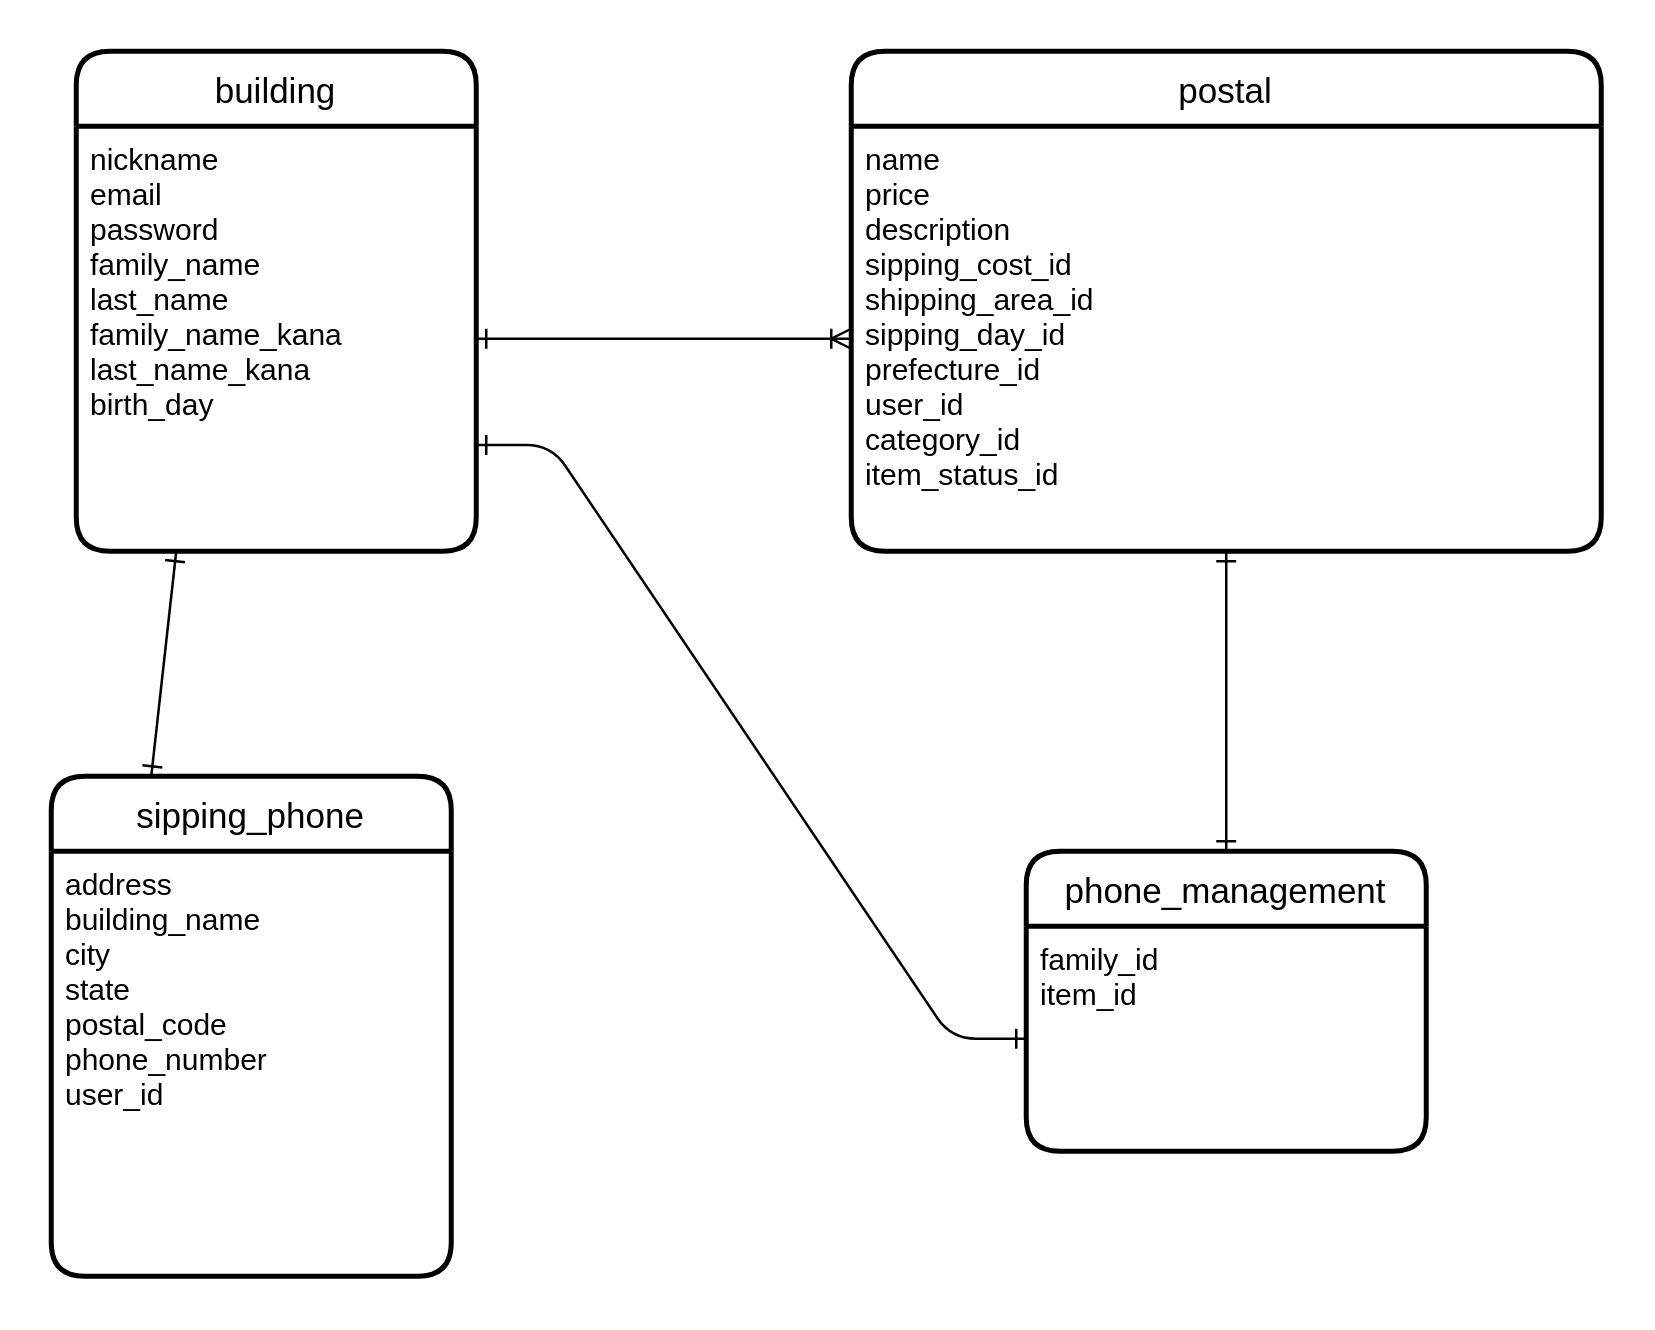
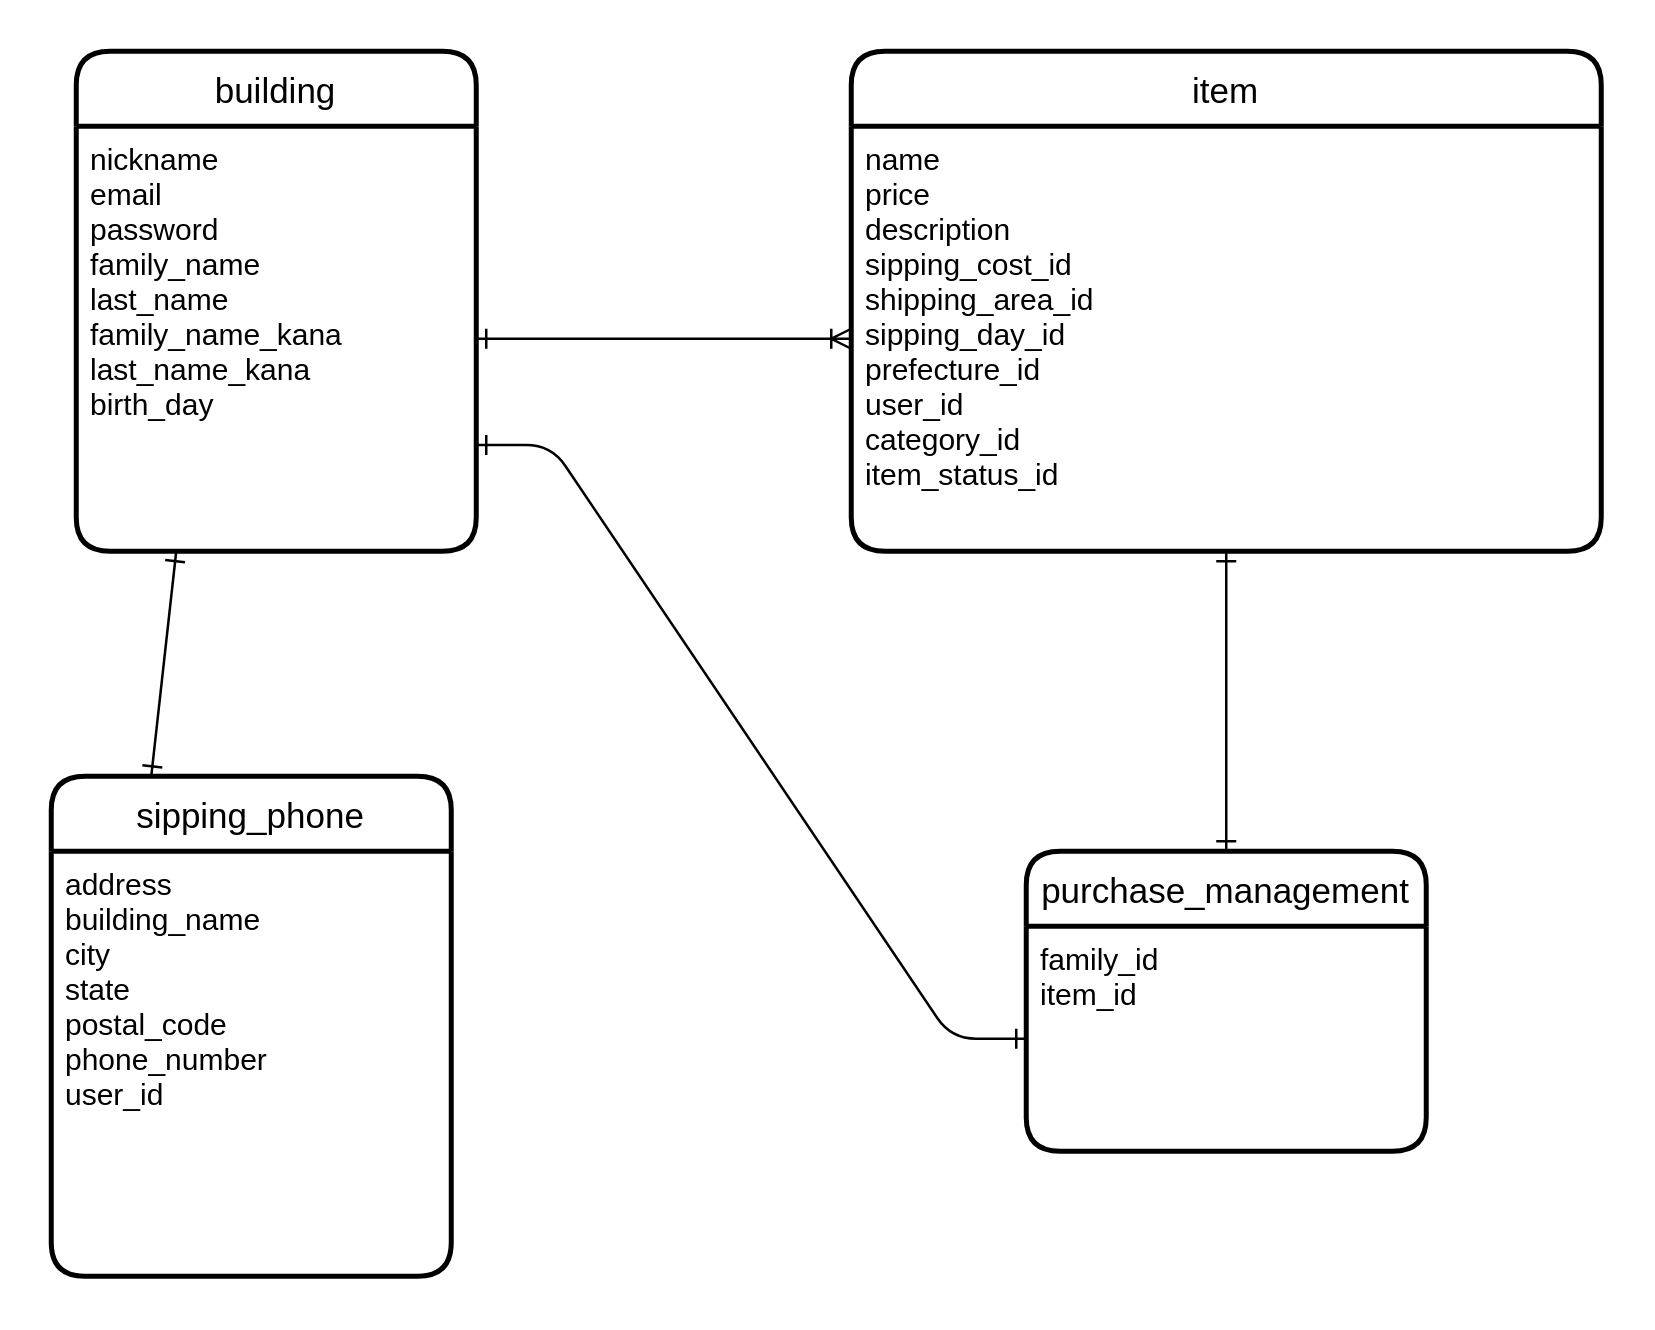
(1225, 91) -> (1225, 91)
(1225, 891) -> (1225, 891)
